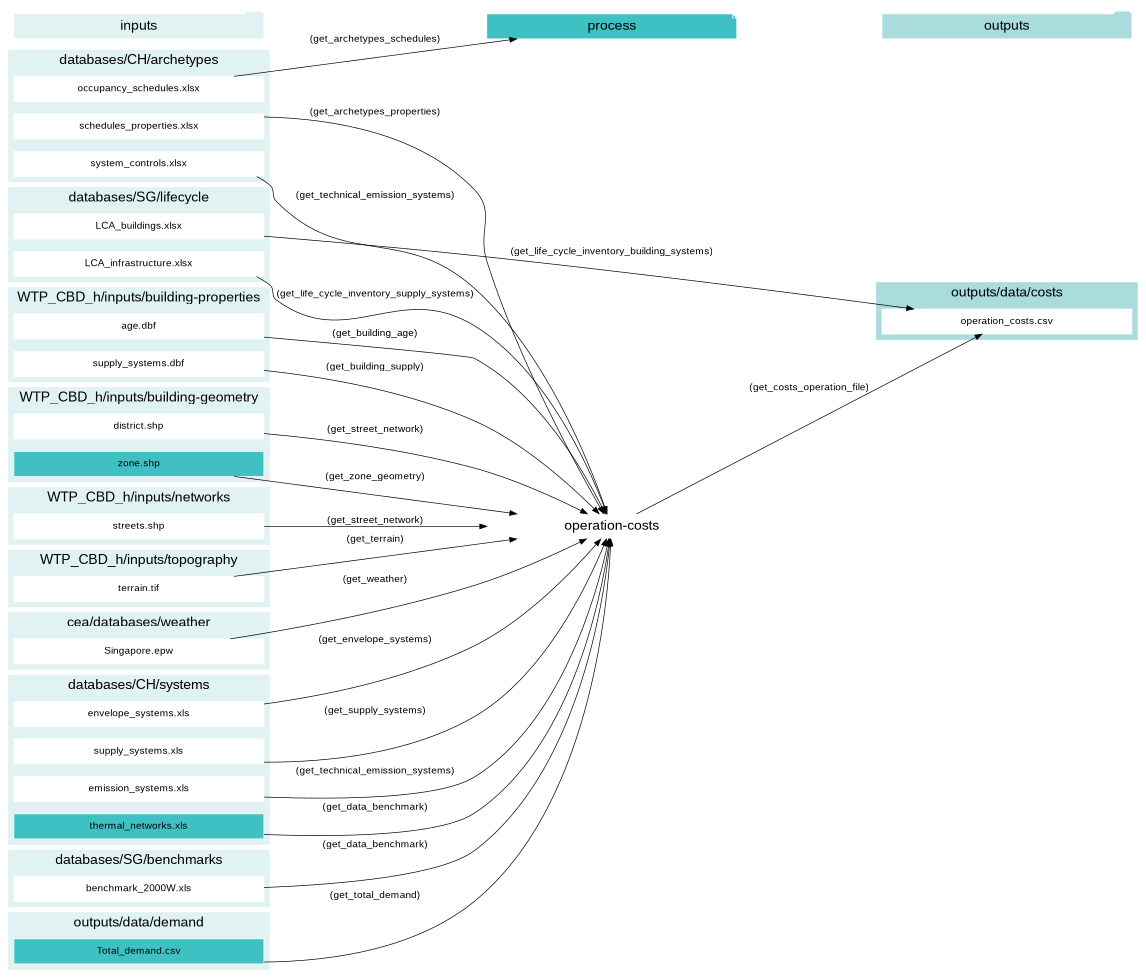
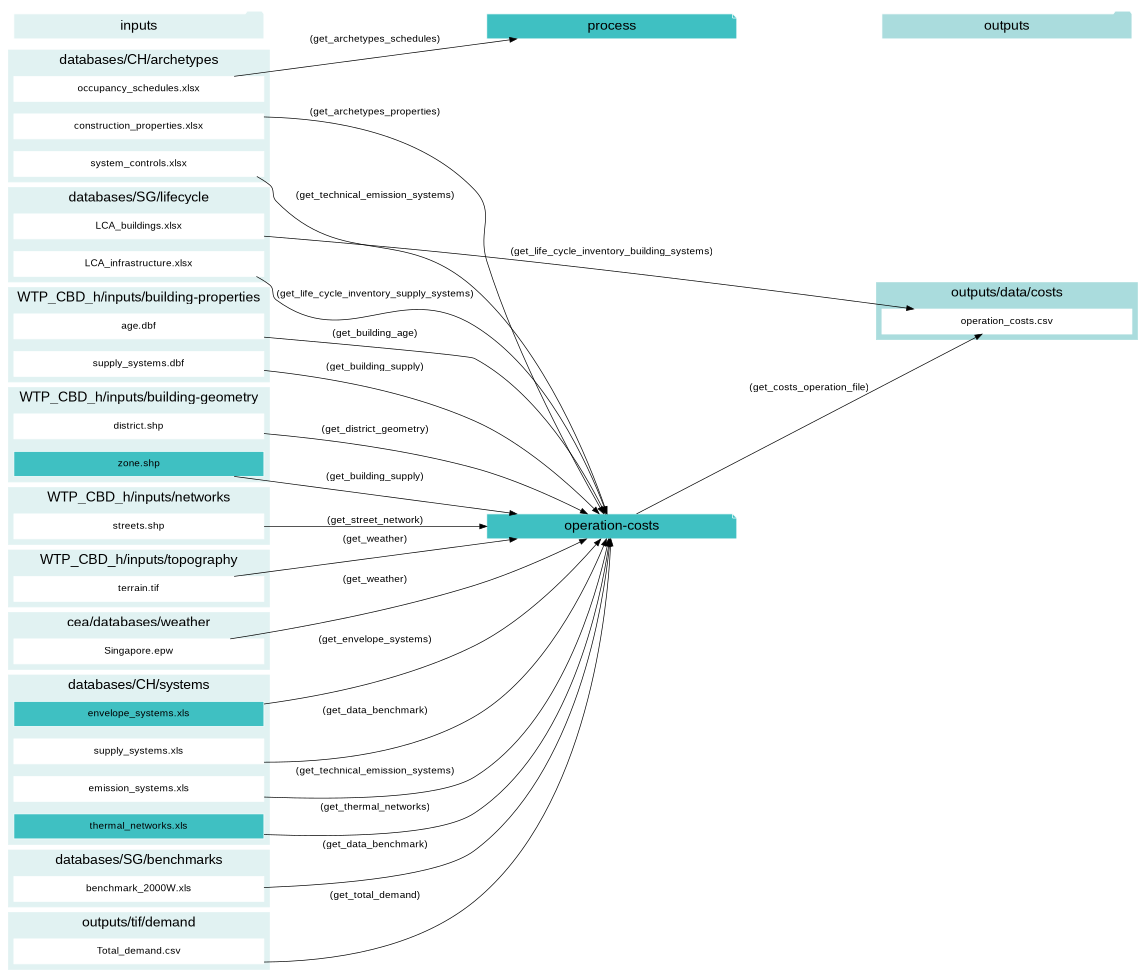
(139, 126) -> (139, 126)
(375, 430) -> (375, 430)
(375, 477) -> (375, 477)
(612, 526) -> (612, 526)
(375, 539) -> (375, 539)
(375, 711) -> (375, 711)
(139, 714) -> (139, 714)
(375, 807) -> (375, 807)
(139, 923) -> (139, 923)
(139, 951) -> (139, 951)
